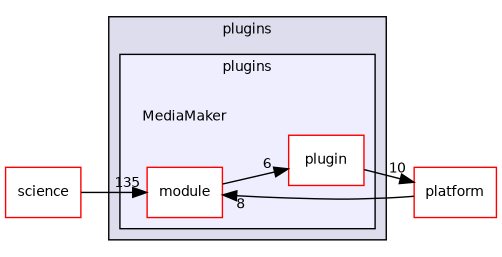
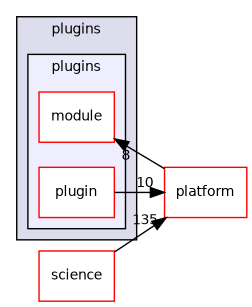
(185, 117) -> none
(248, 178) -> none
(100, 192) -> (134, 239)
